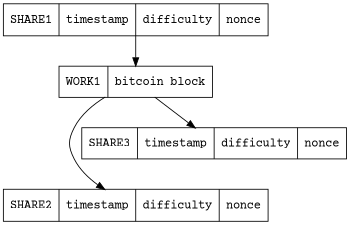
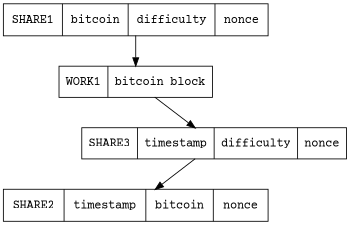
(97, 19) -> (95, 19)
(70, 139) -> (179, 172)
(177, 205) -> (180, 205)
